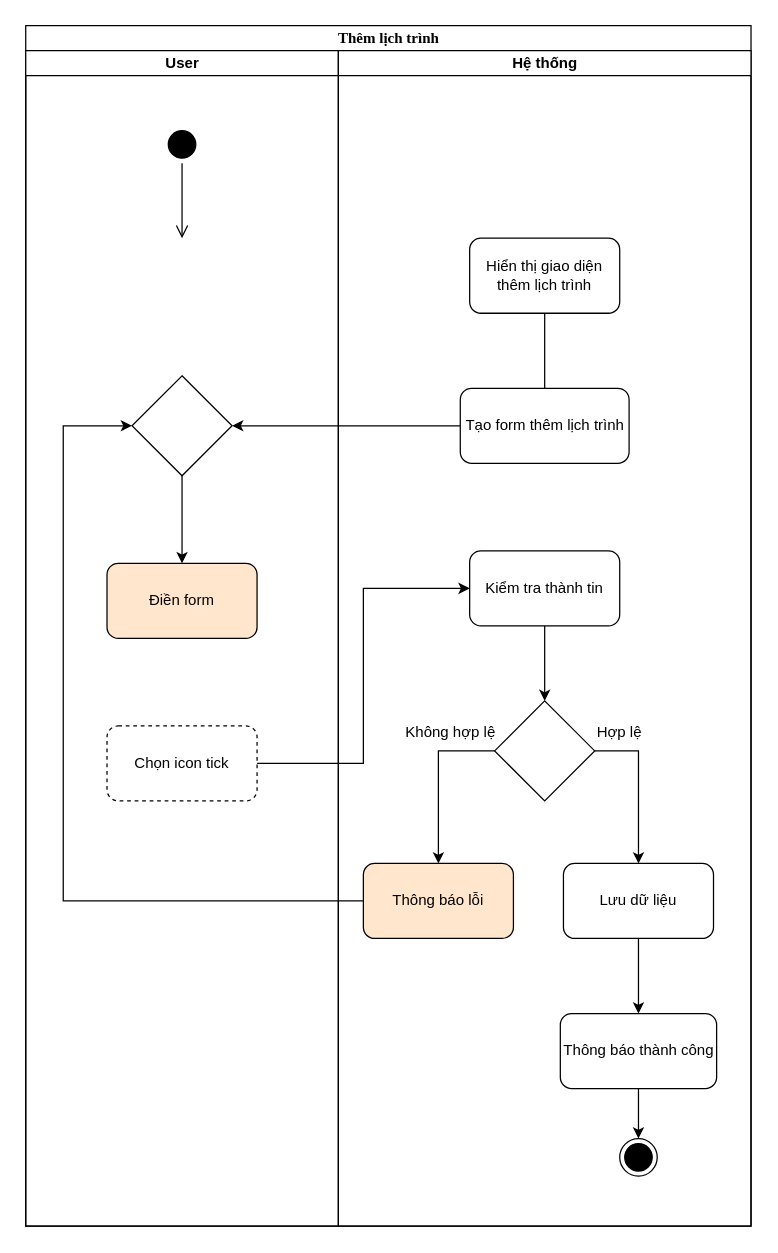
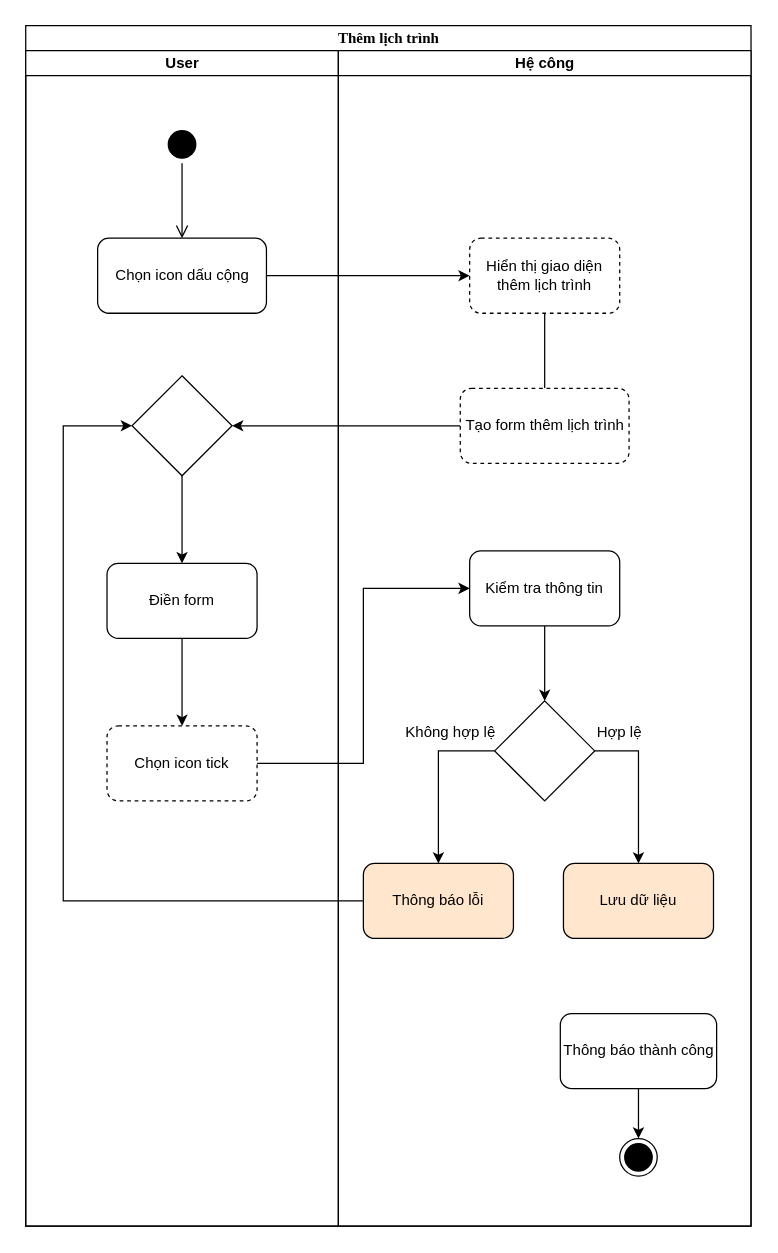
(545, 63) -> (545, 63)
none -> (182, 276)
none -> (363, 276)
(544, 276) -> (544, 276)
(544, 426) -> (544, 426)
(544, 588) -> (544, 588)
(182, 601) -> (182, 601)
none -> (182, 677)
(638, 901) -> (638, 901)
(638, 971) -> none
